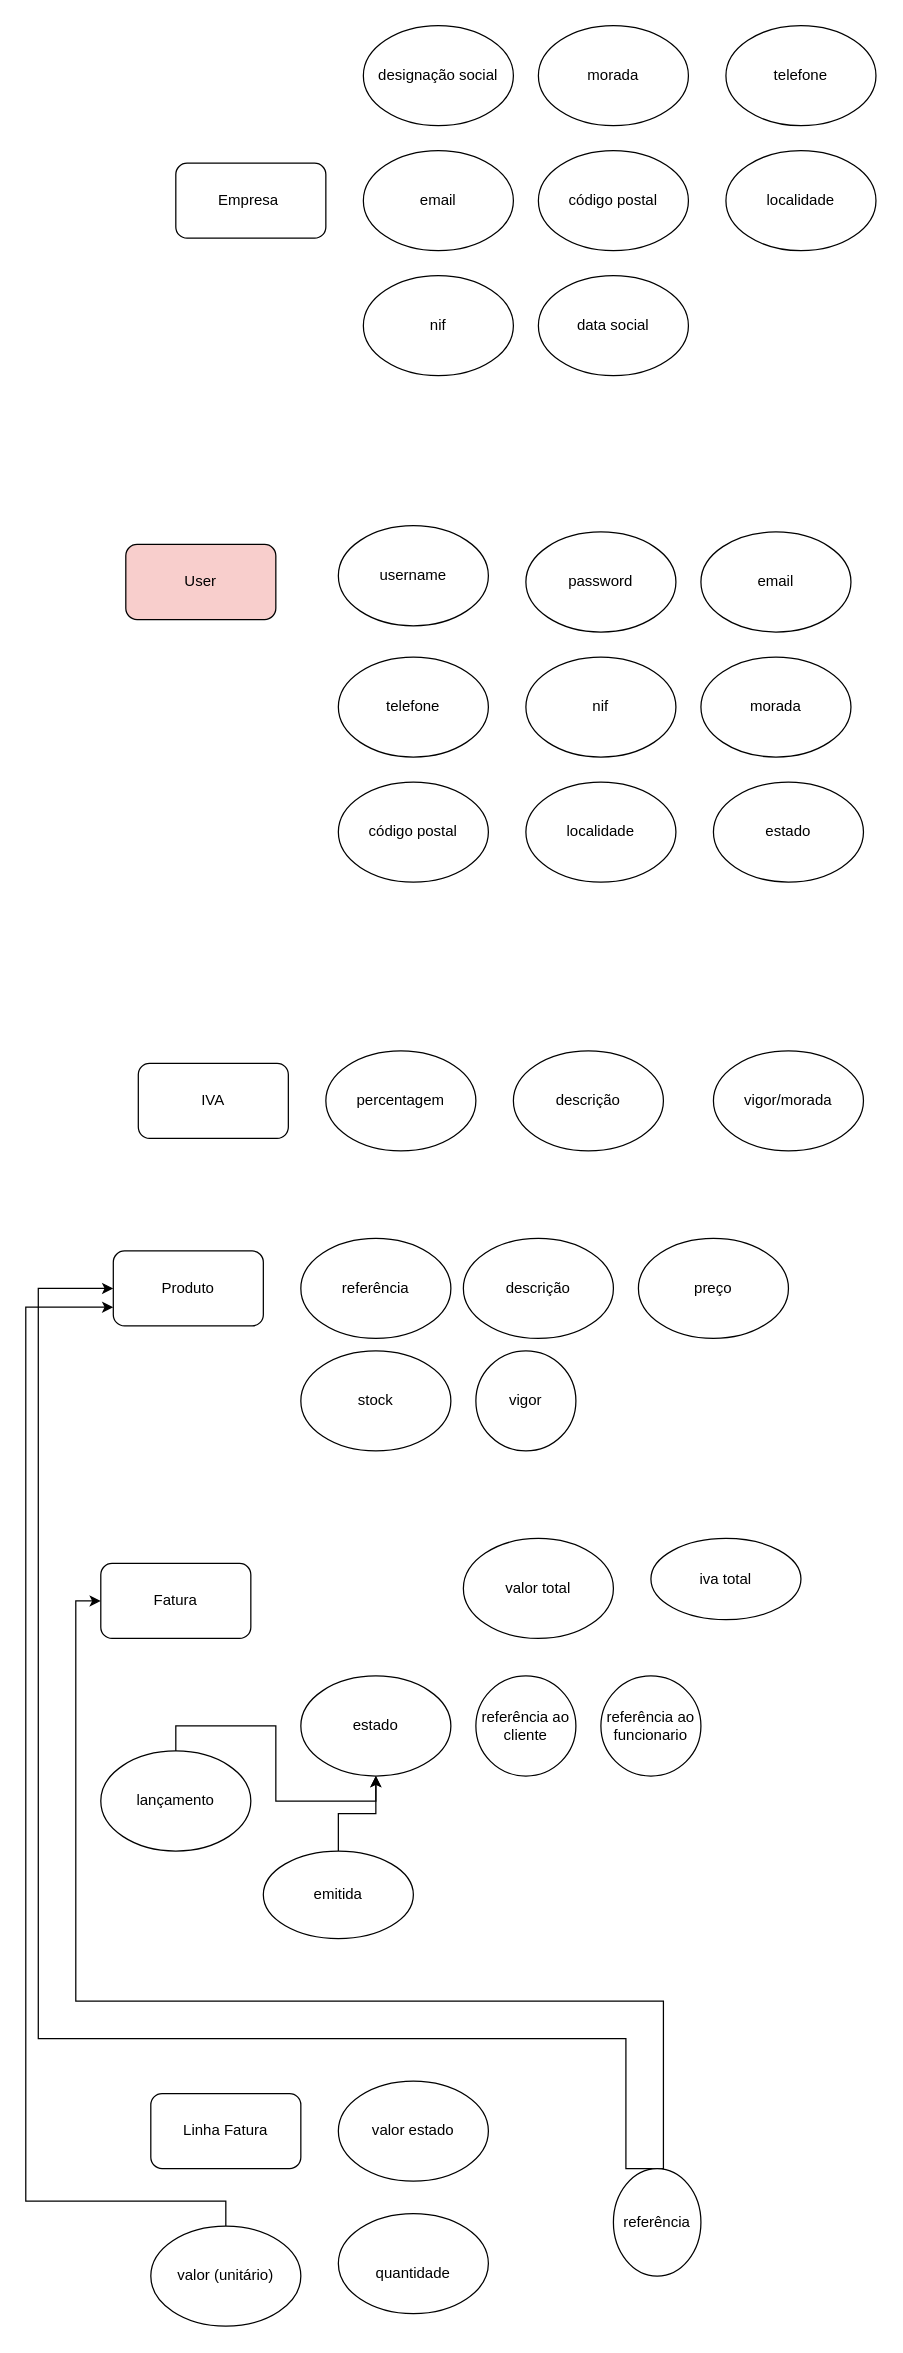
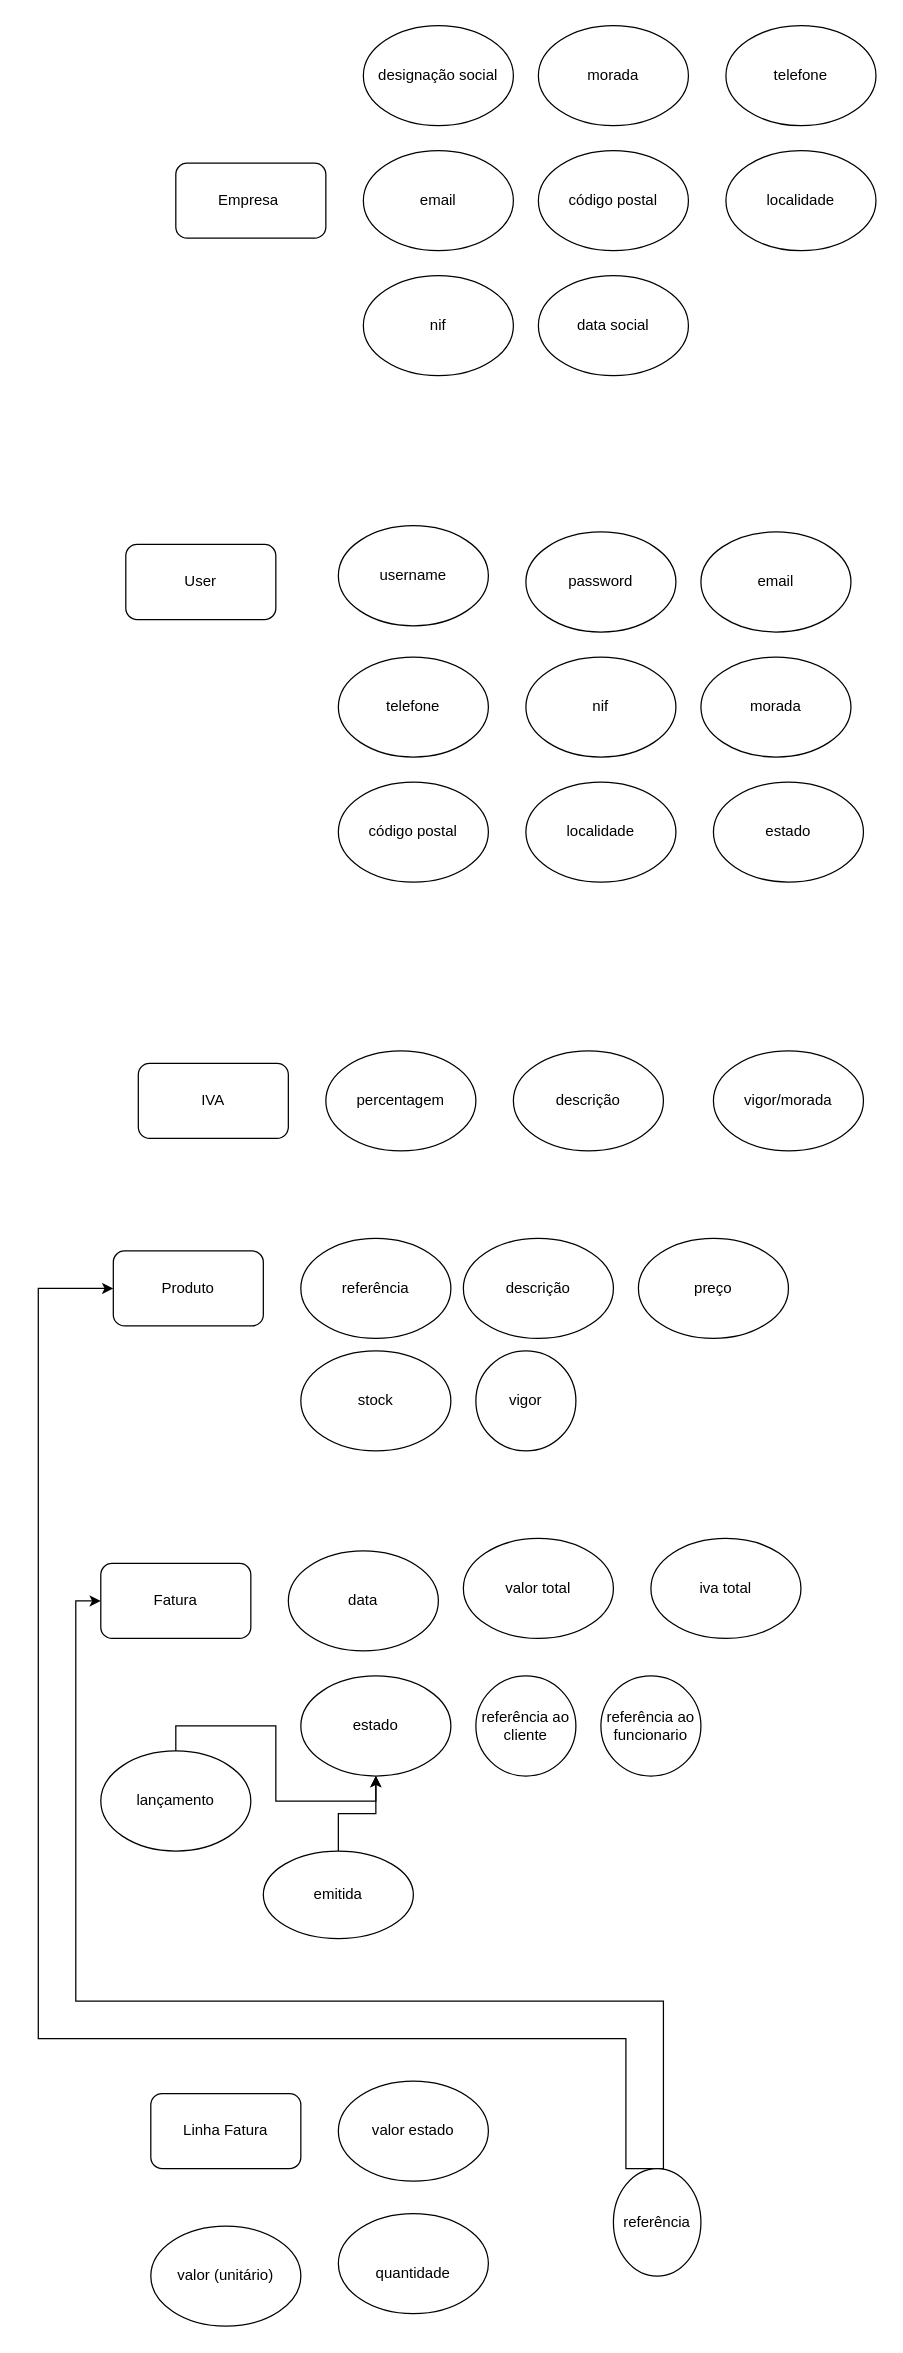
(201, 582) -> (201, 582)
(726, 1579) -> (726, 1588)
none -> (363, 1601)
(26, 1827) -> none
